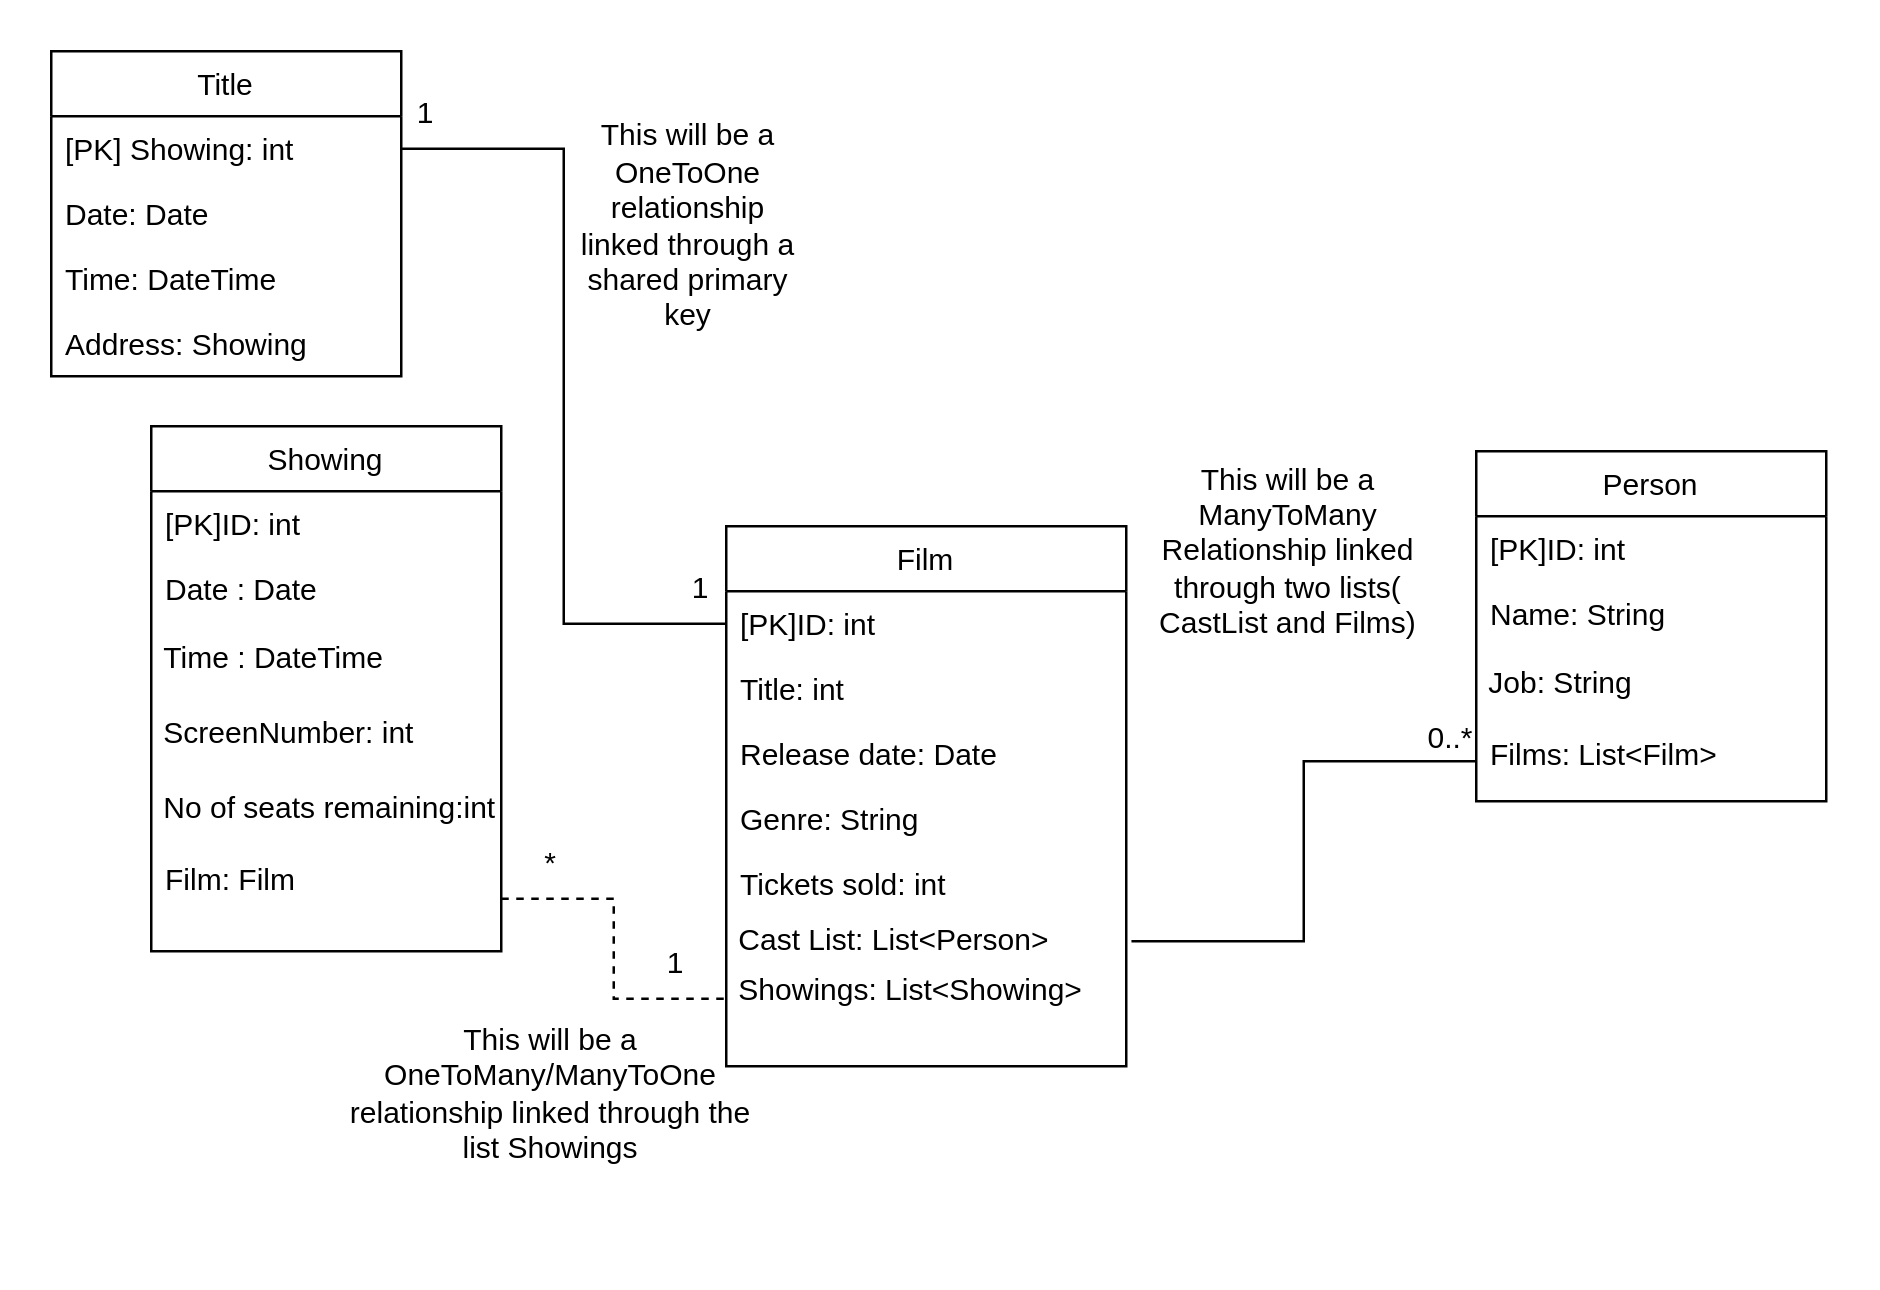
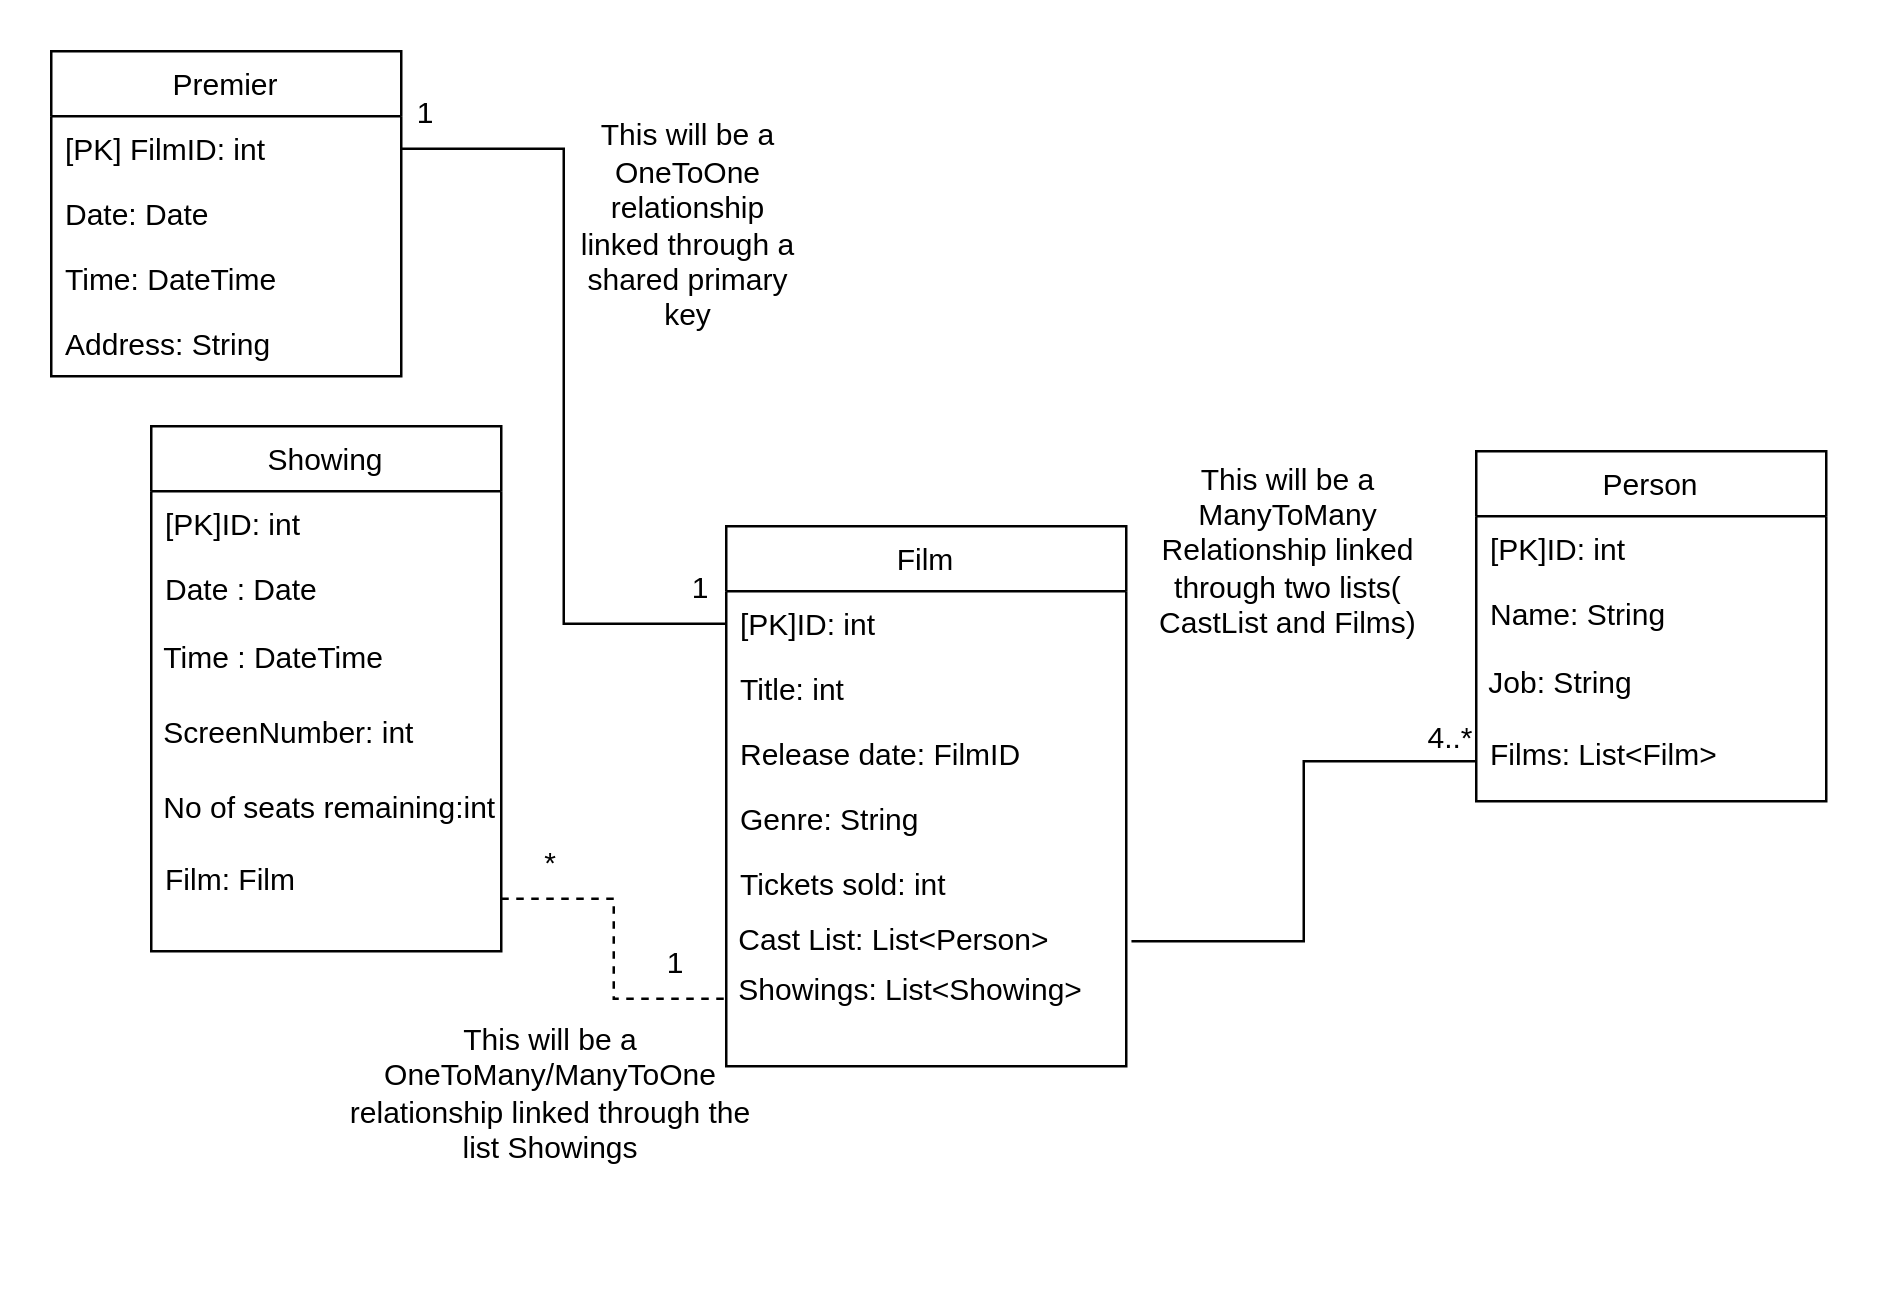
(225, 85) -> (225, 85)
(188, 150) -> (176, 150)
(188, 345) -> (179, 345)
(1451, 739) -> (1451, 739)
(876, 755) -> (885, 755)
